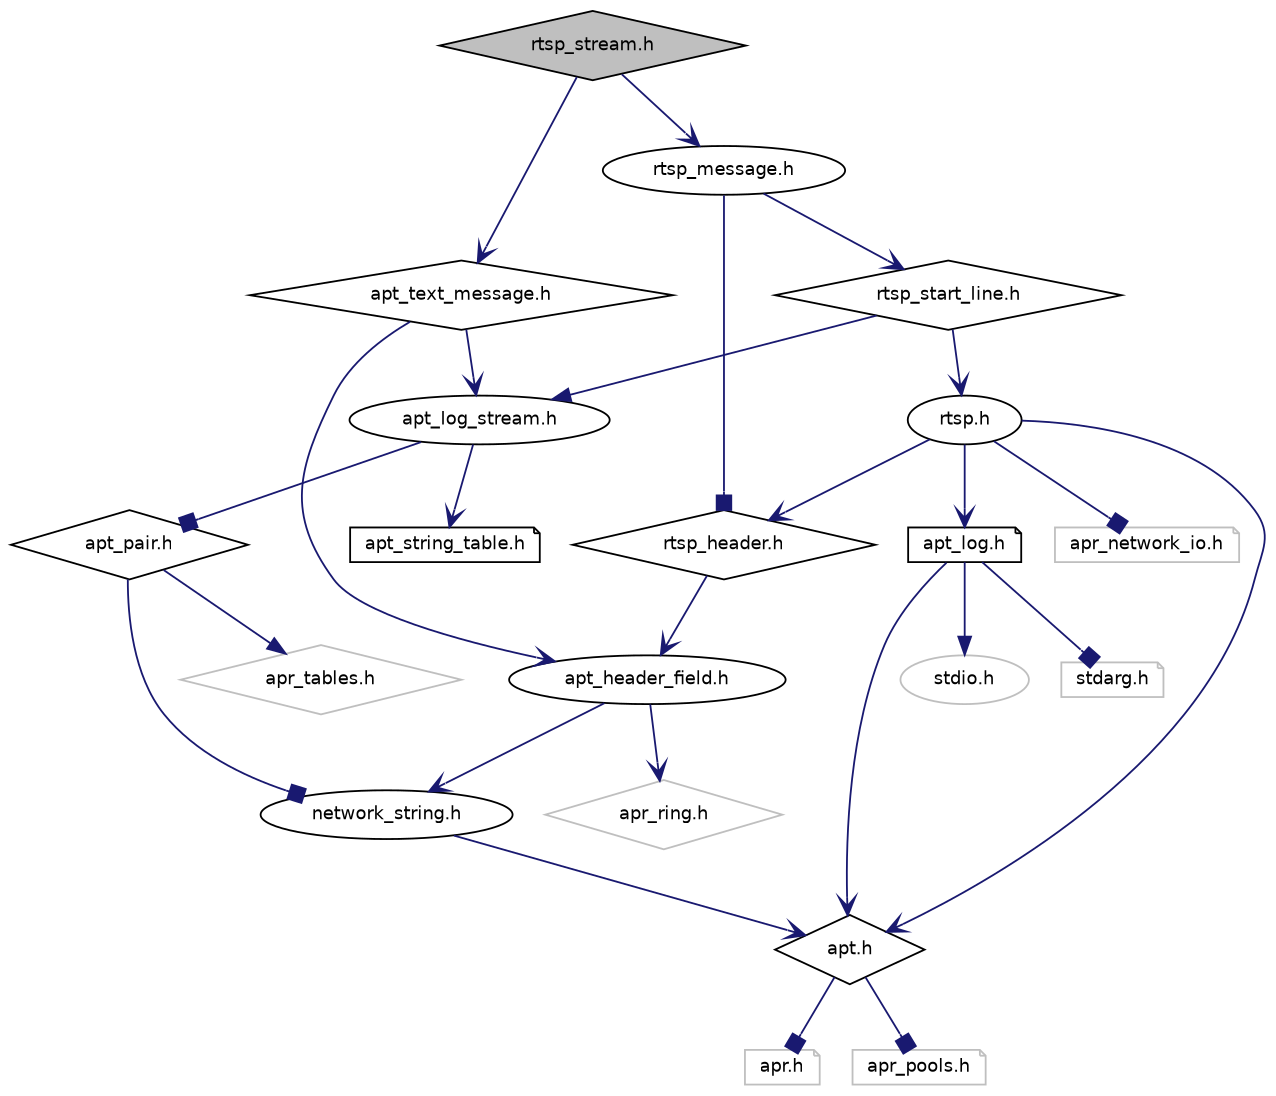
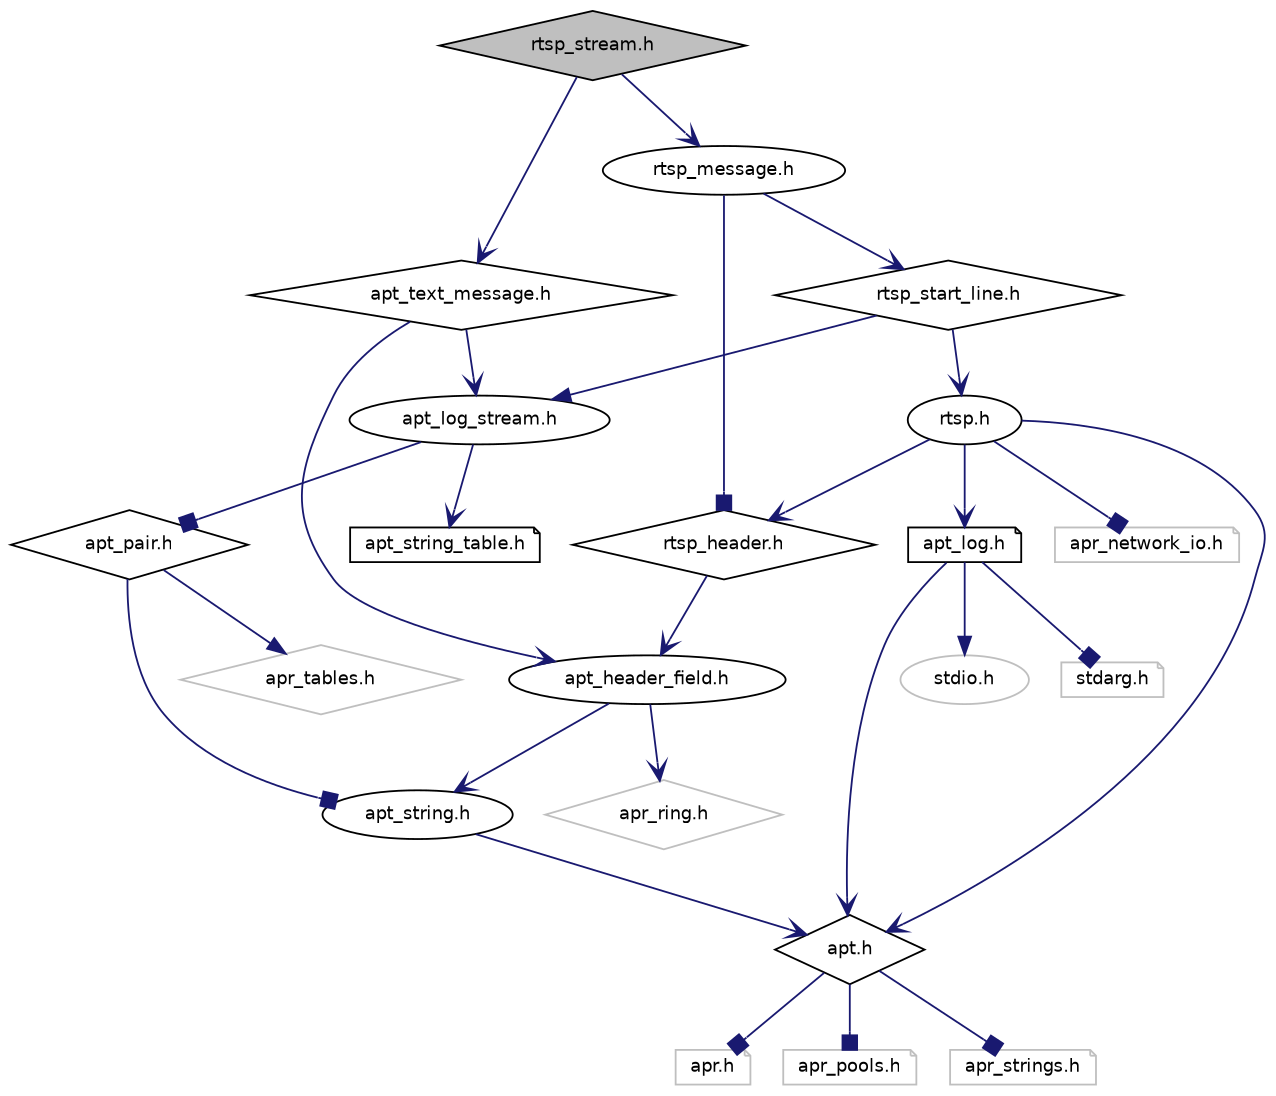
(387, 815) -> (418, 815)
none -> (1023, 1067)
